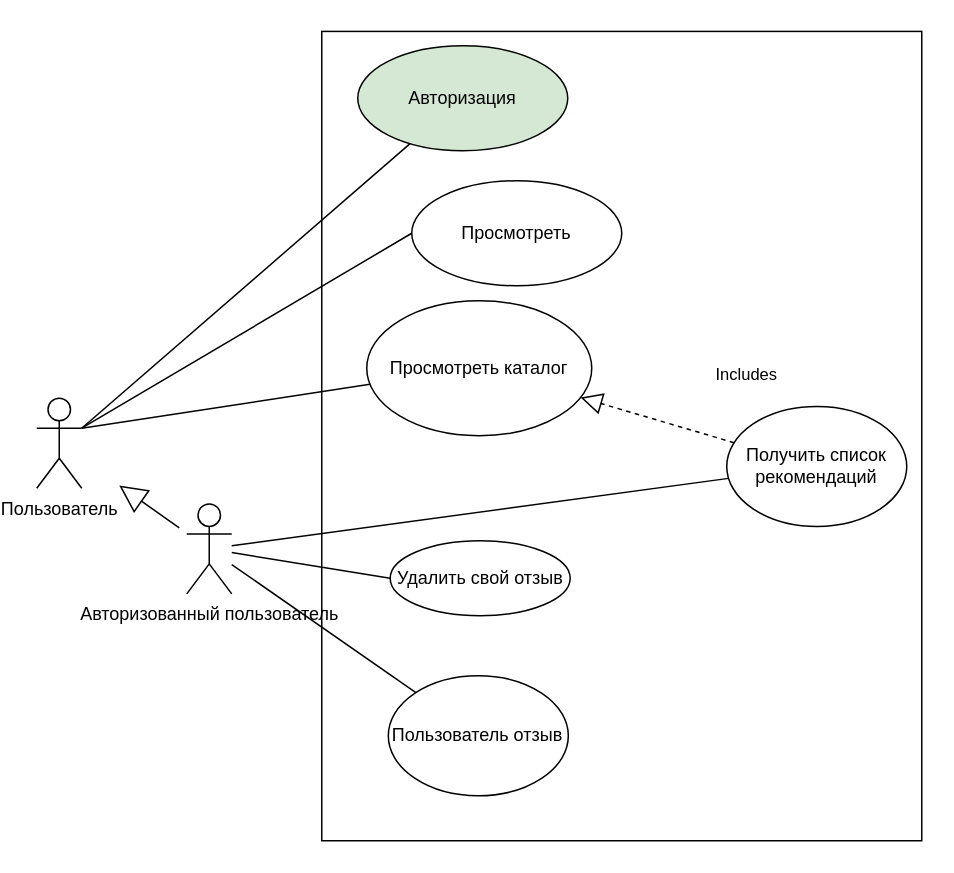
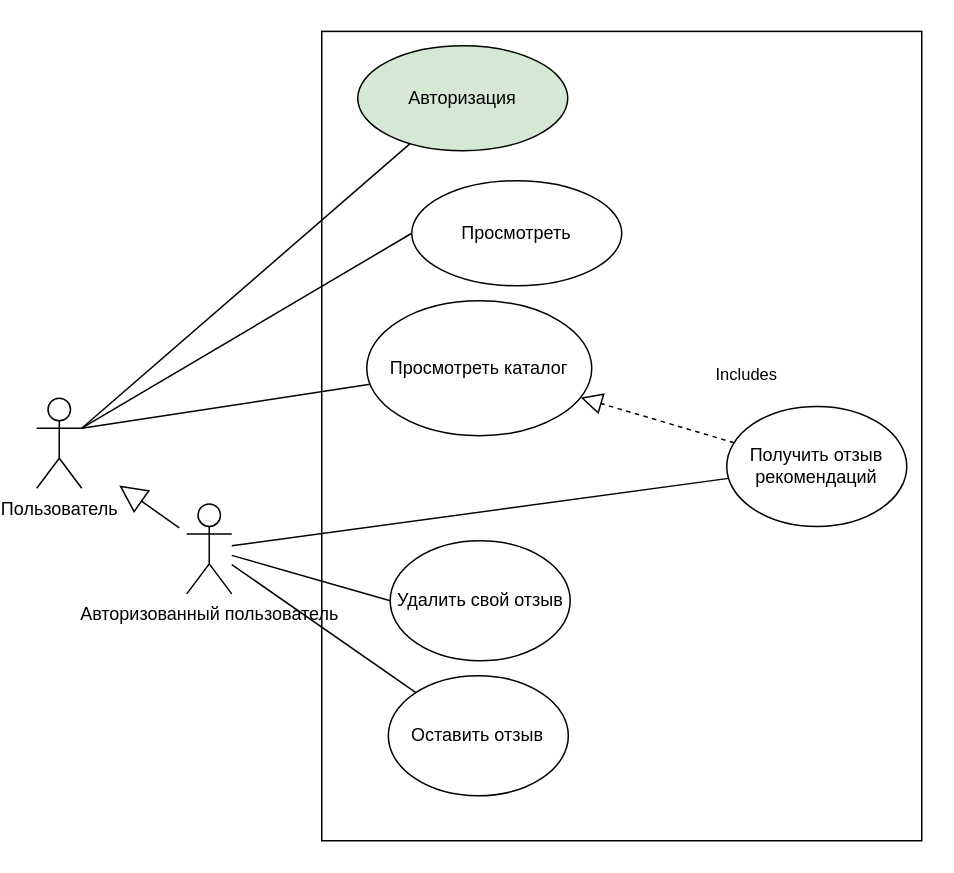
(817, 466) -> (817, 466)
(480, 578) -> (480, 601)
(478, 736) -> (478, 736)
